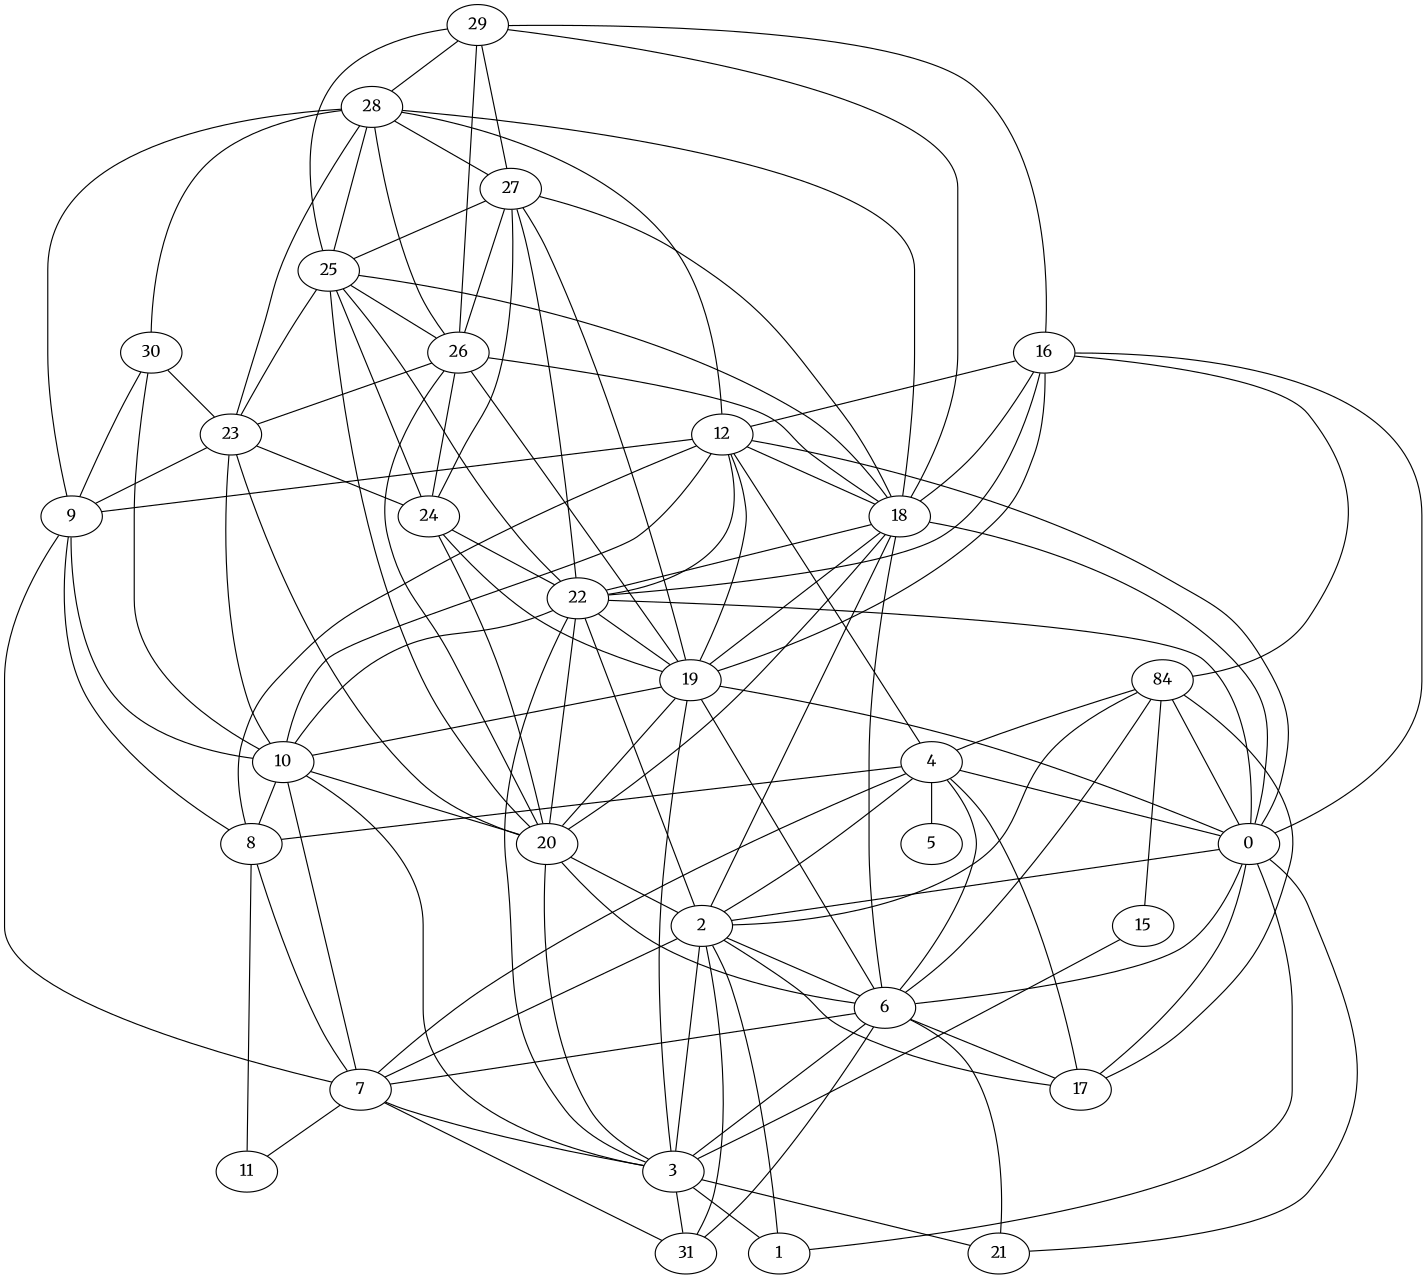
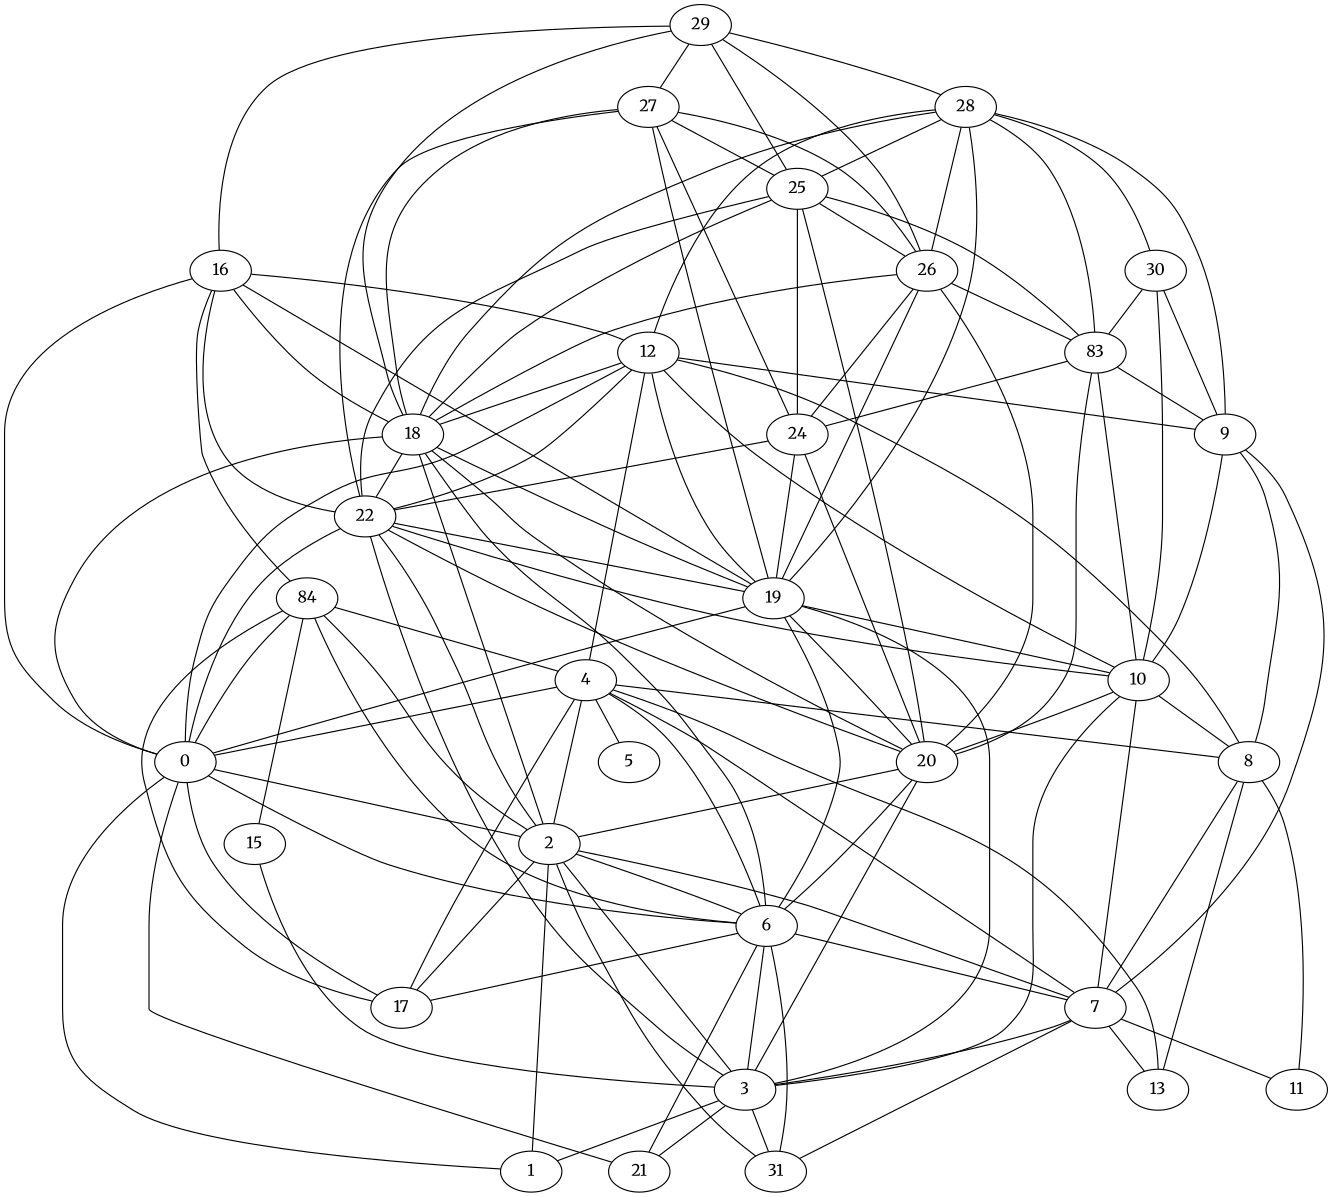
(441, 148) -> (936, 374)
(231, 435) -> (1095, 353)
none -> (1158, 1090)
